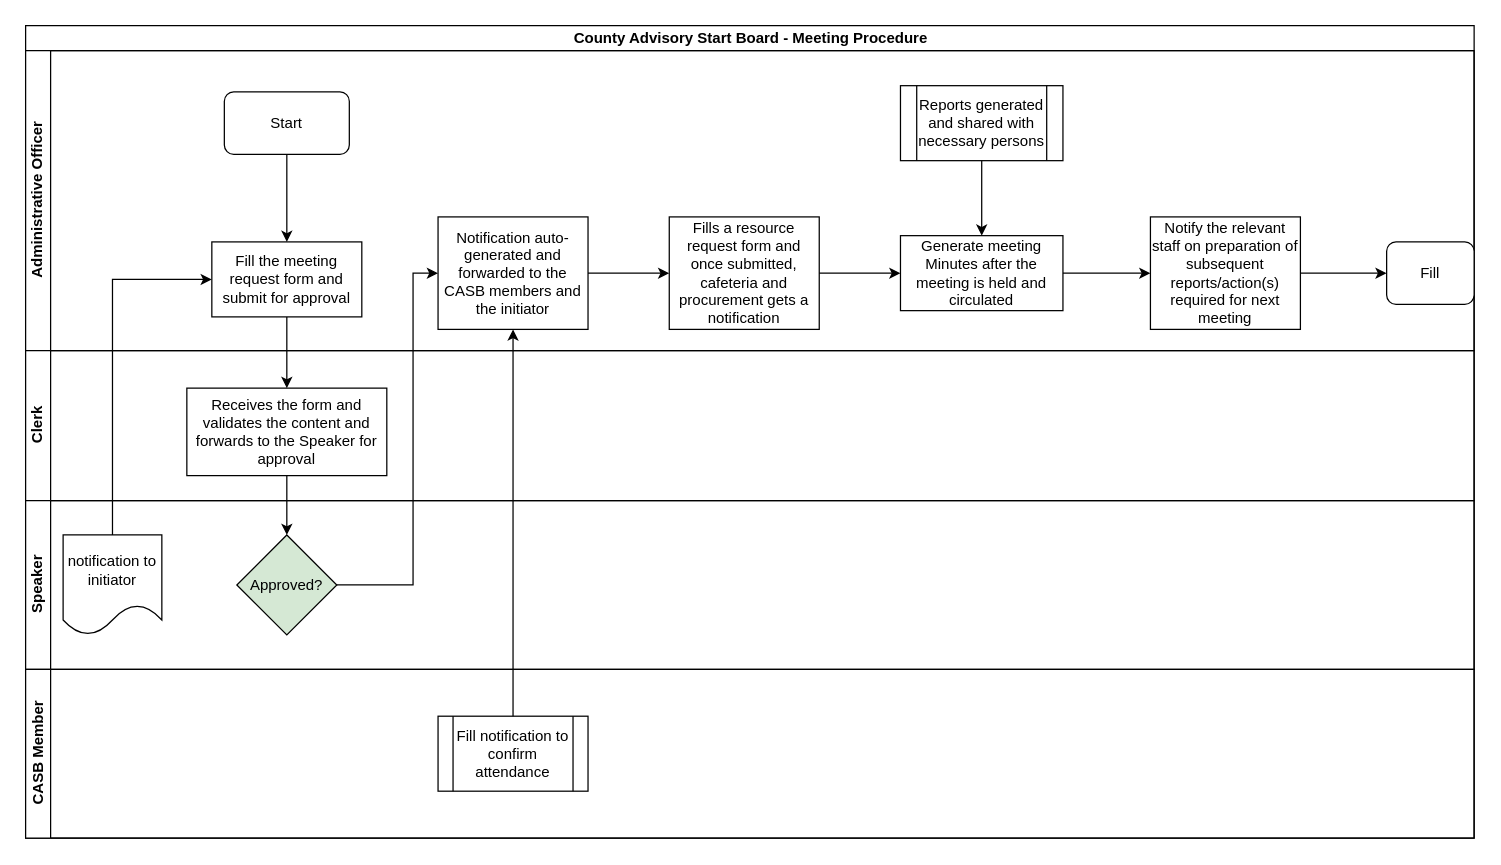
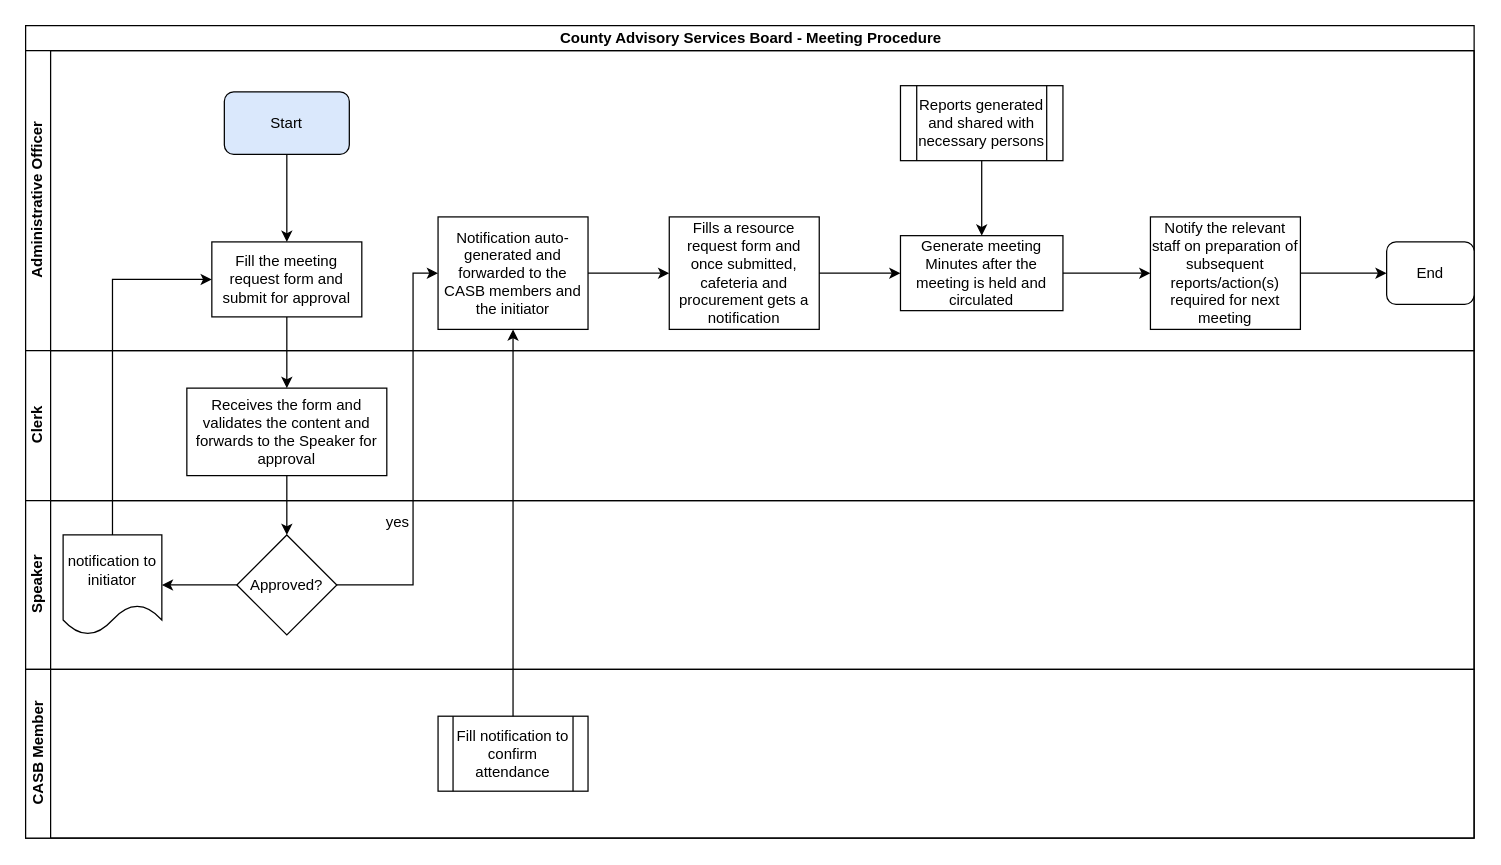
(751, 38) -> (751, 38)
(287, 123) -> (287, 123)
(1431, 273) -> (1431, 273)
none -> (398, 523)
none -> (204, 585)
(287, 585) -> (287, 585)
